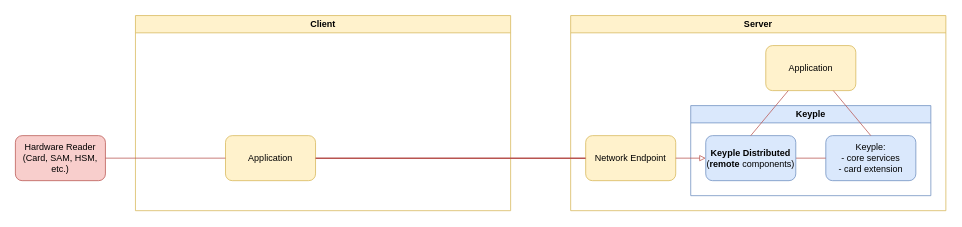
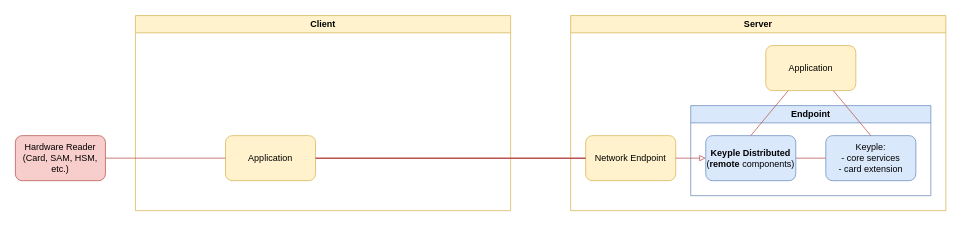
(810, 114) -> (810, 114)
